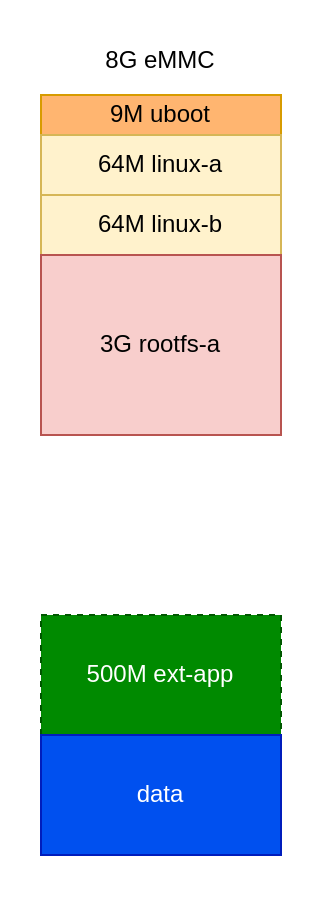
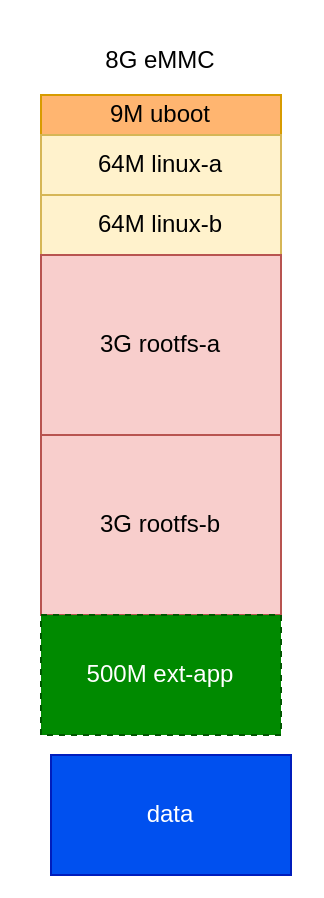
none -> (161, 525)
(161, 795) -> (171, 815)
